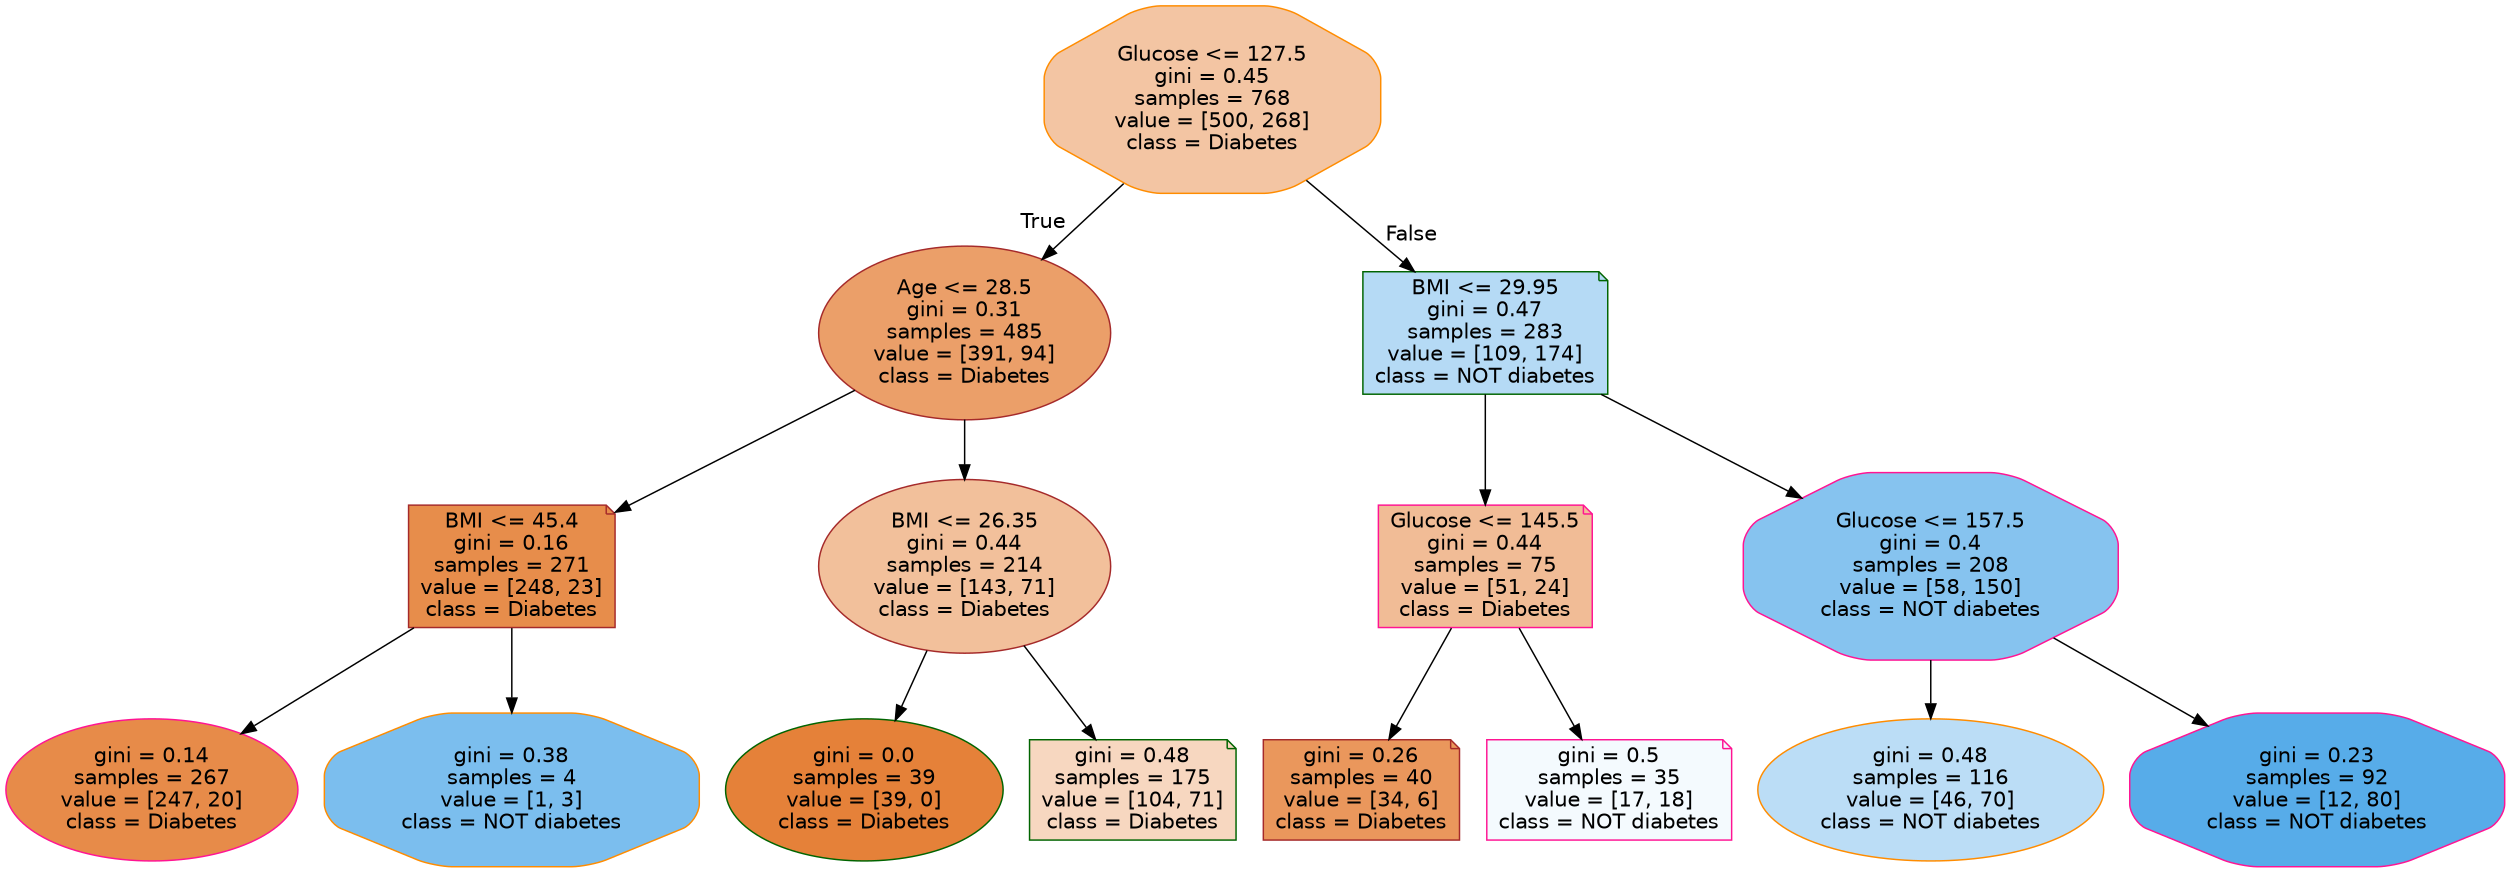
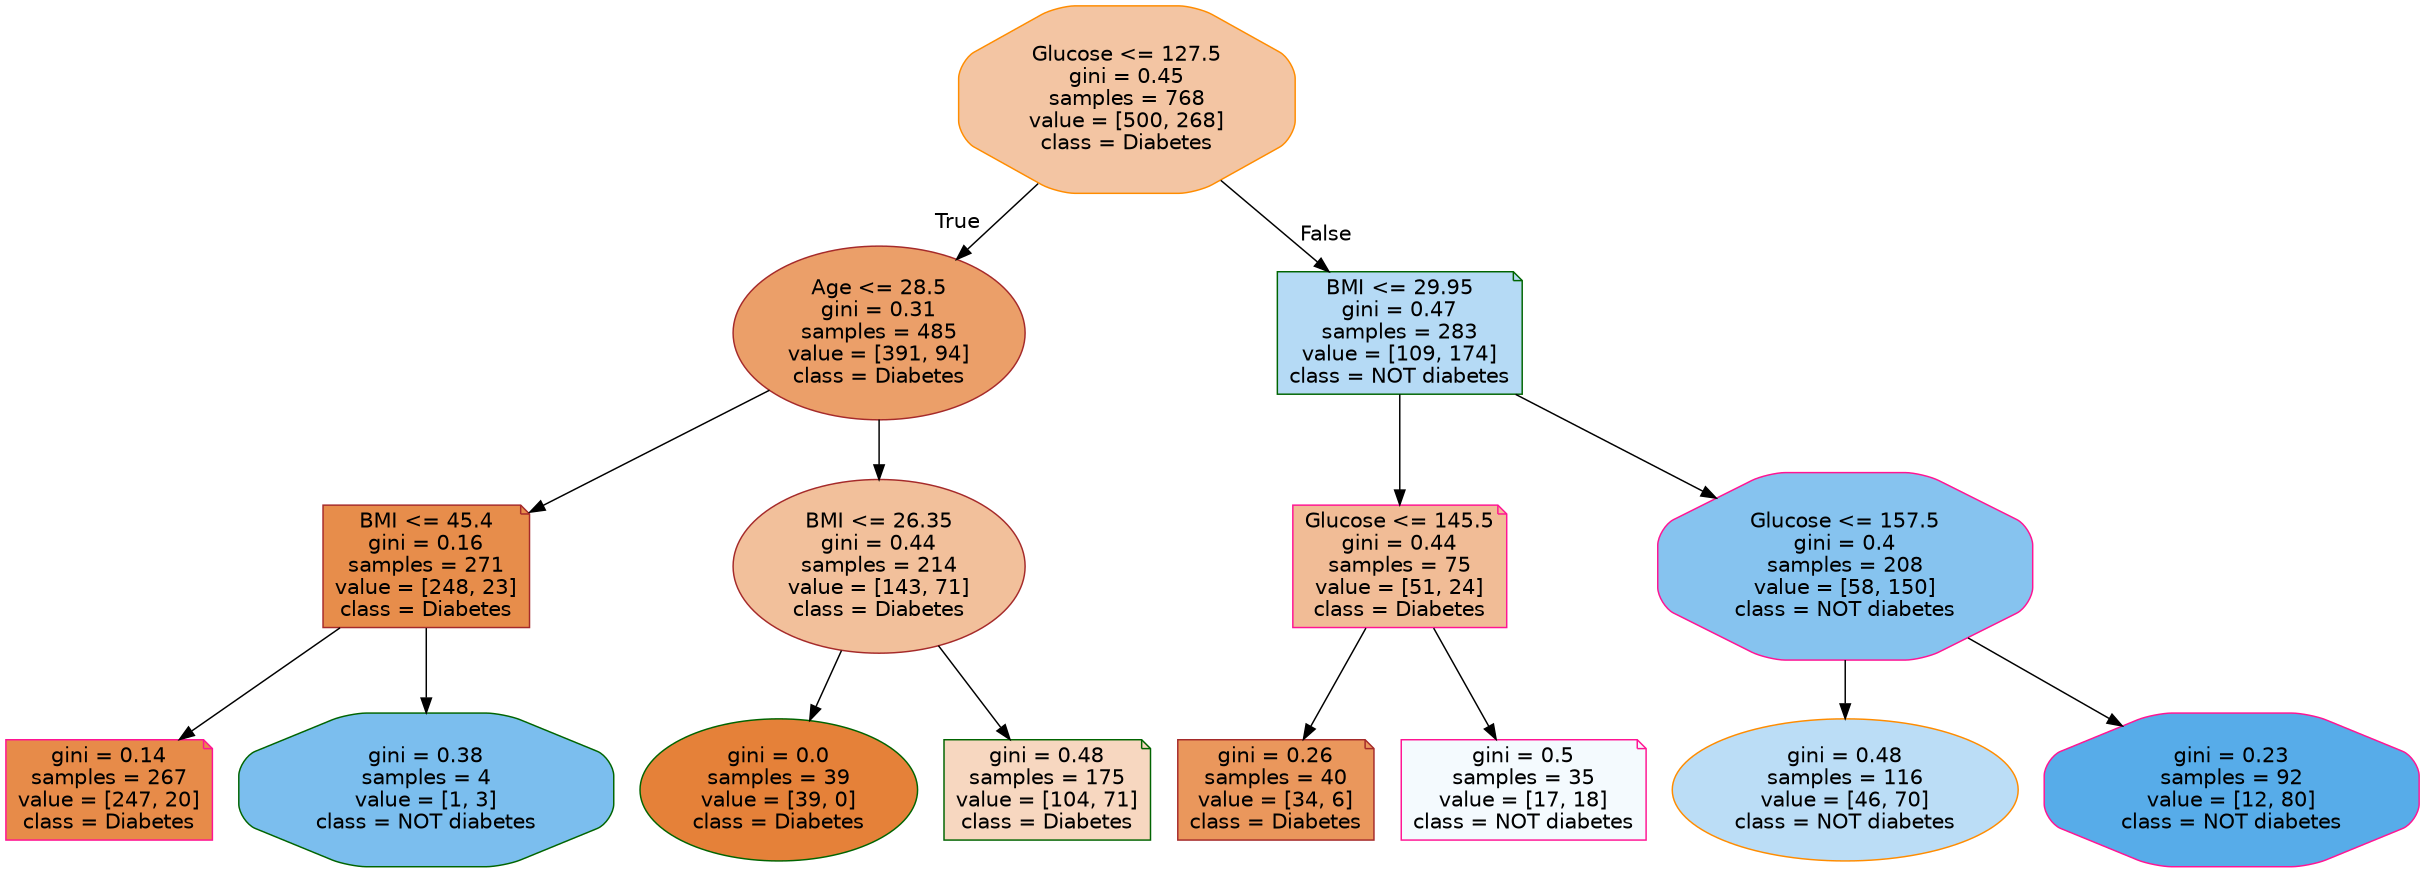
(152, 790) -> (109, 790)
(512, 790) -> (426, 790)
